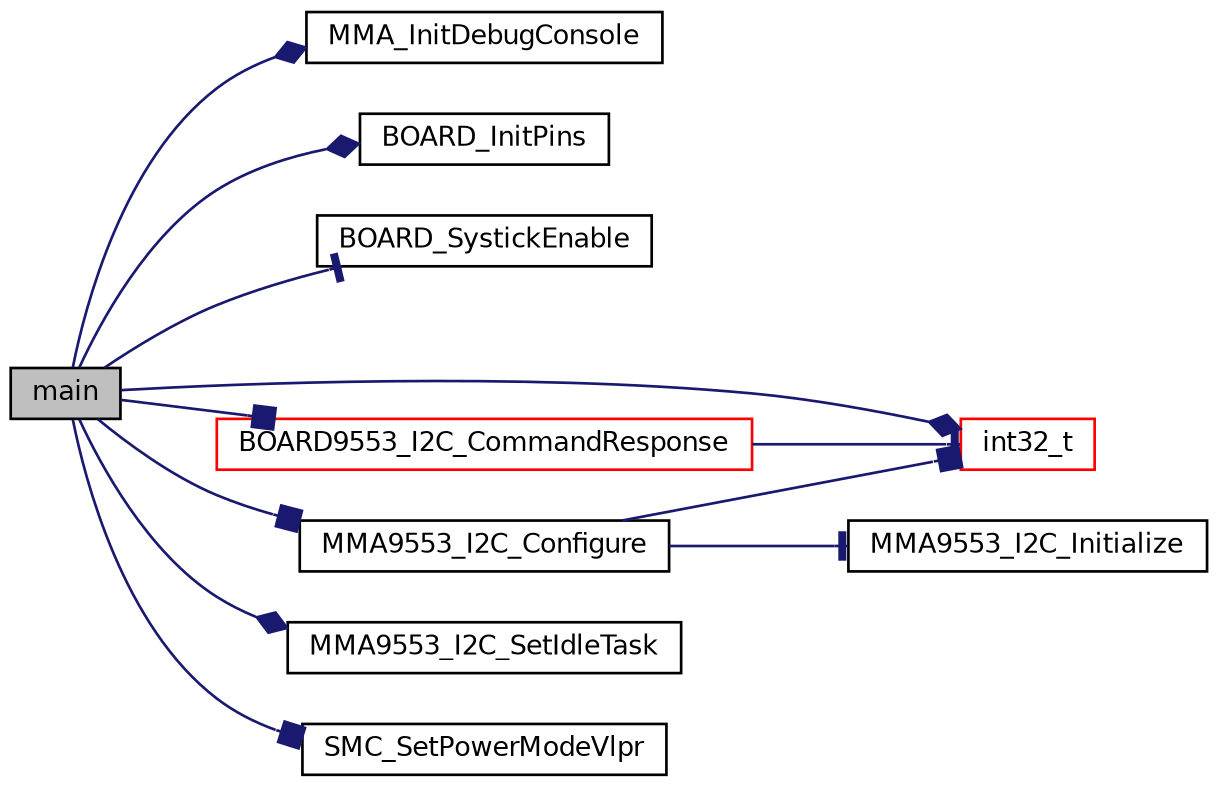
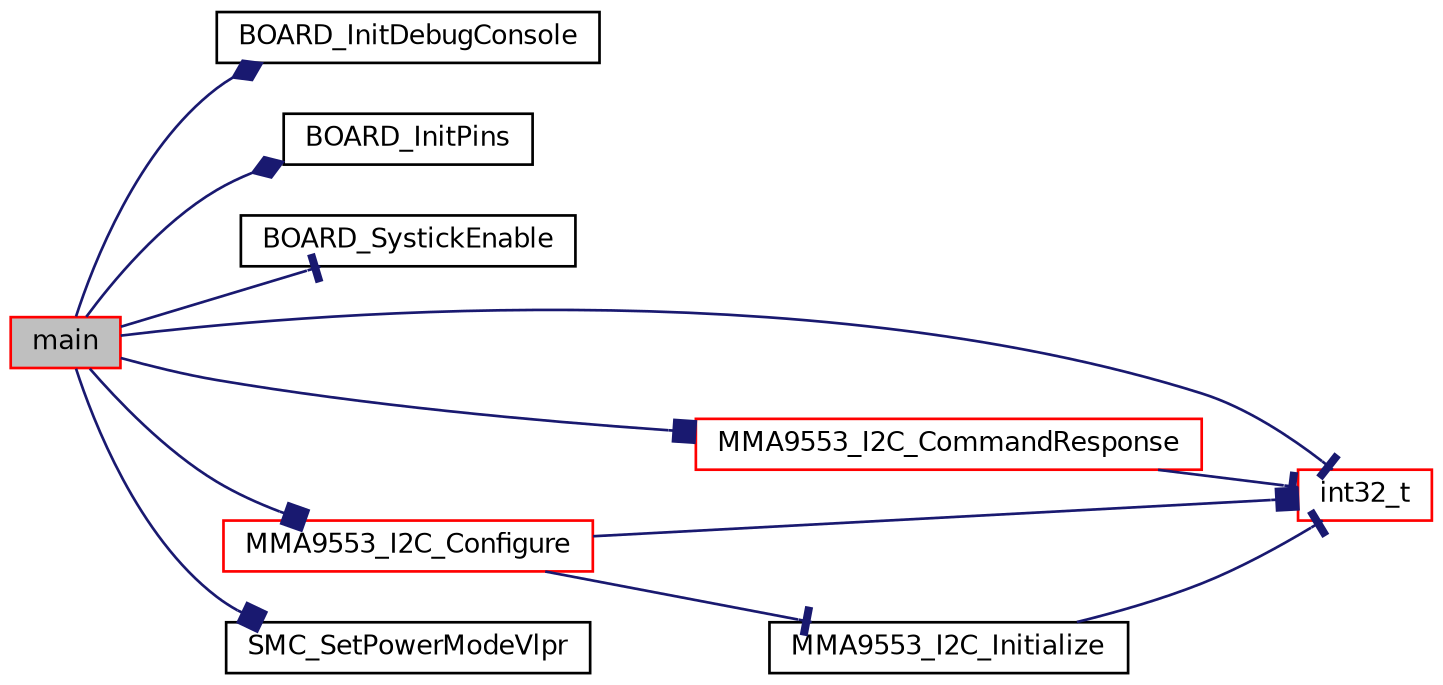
(484, 37) -> (408, 37)
(526, 382) -> (734, 315)
(66, 393) -> (66, 343)
(484, 444) -> (949, 444)
(484, 546) -> (408, 546)
none -> (1198, 585)
(484, 648) -> none
